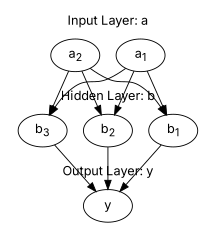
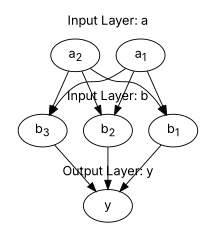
(108, 97) -> (108, 97)
